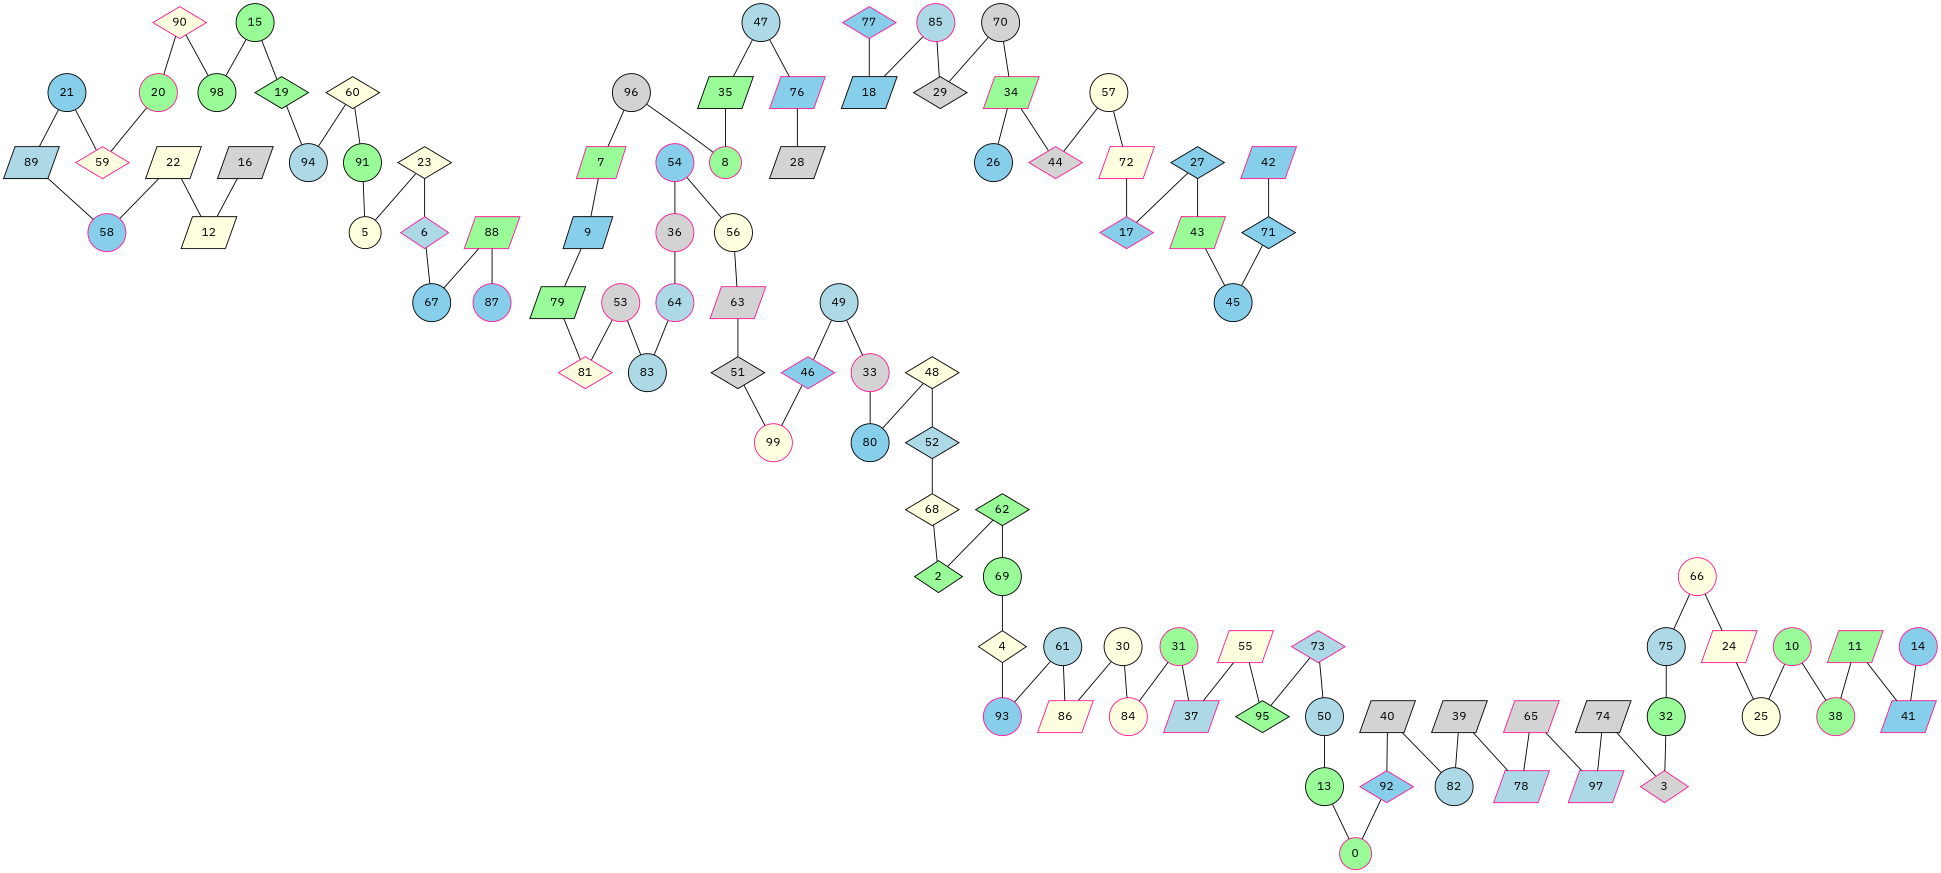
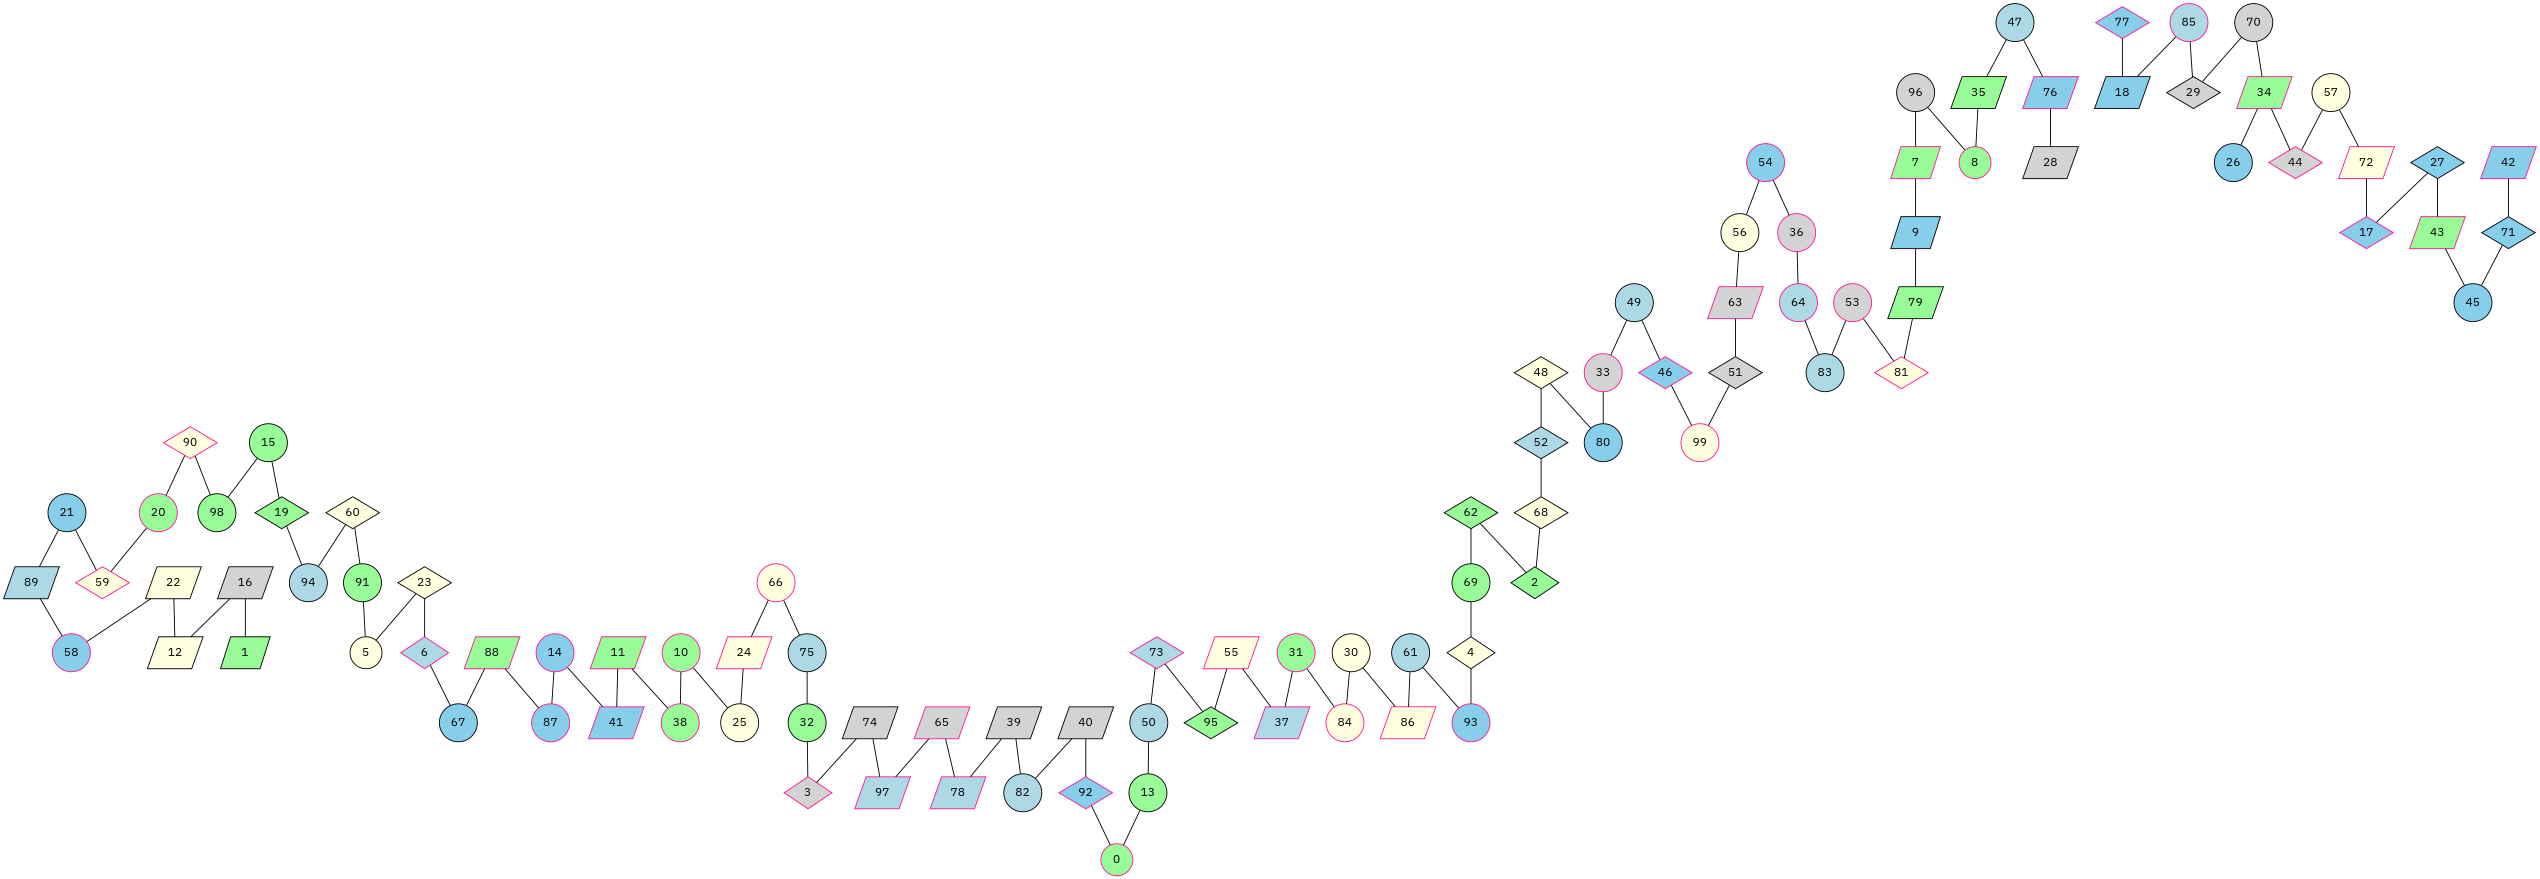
none -> (245, 653)
none -> (553, 688)
